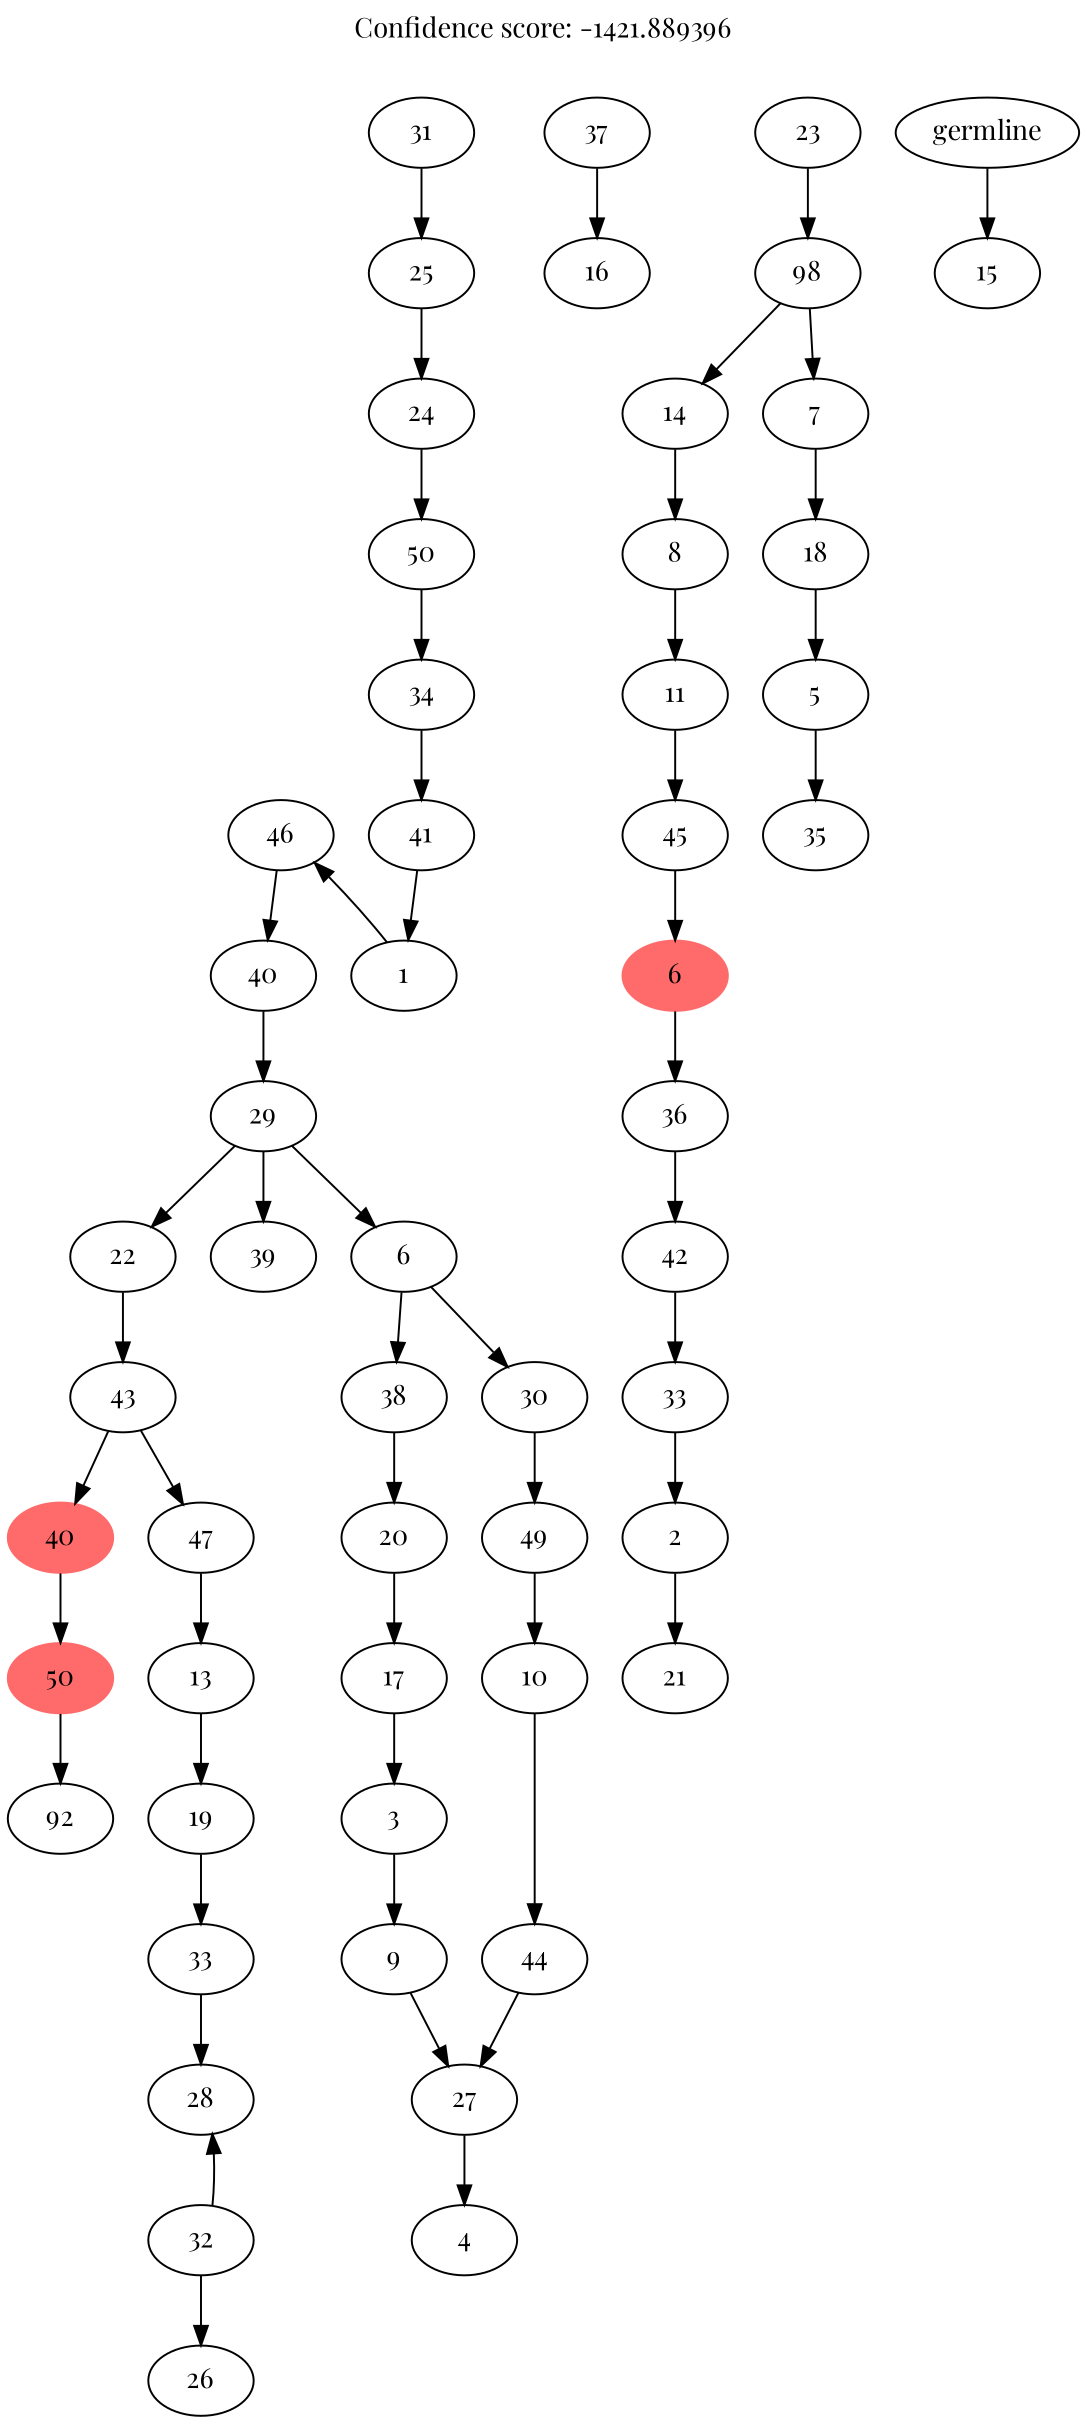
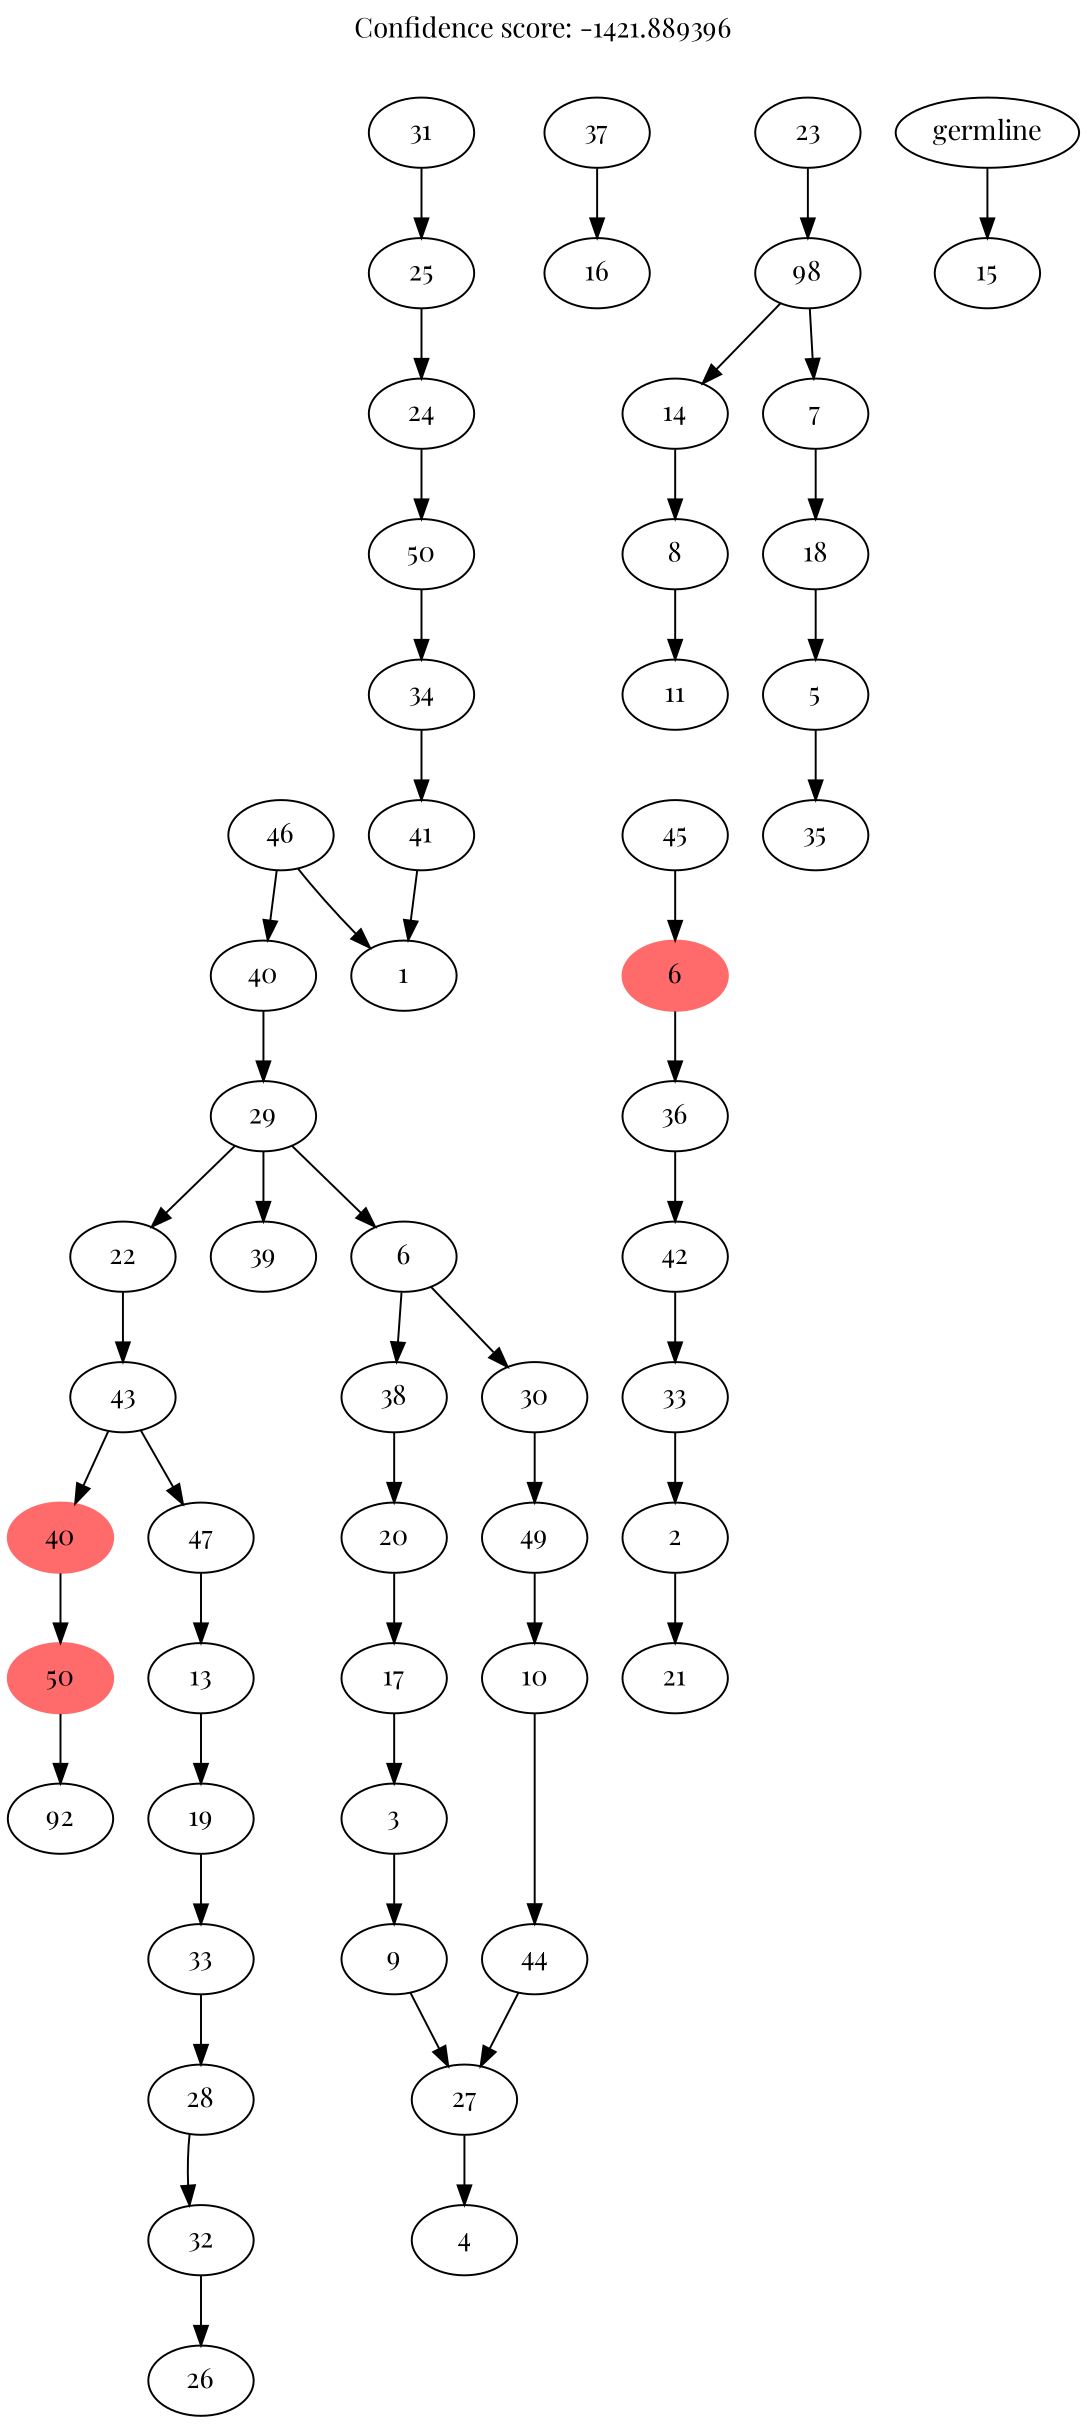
(675, 755) -> none
(359, 909) -> (326, 902)
(214, 2180) -> (188, 2160)
